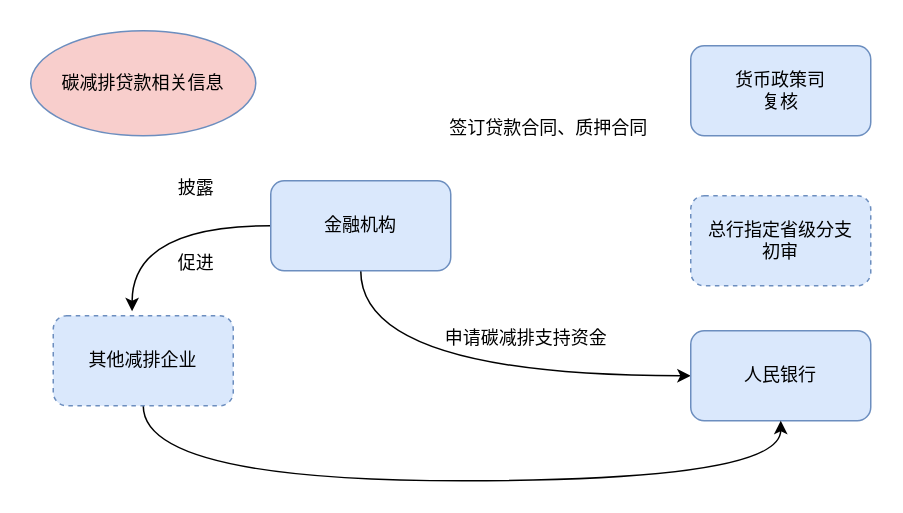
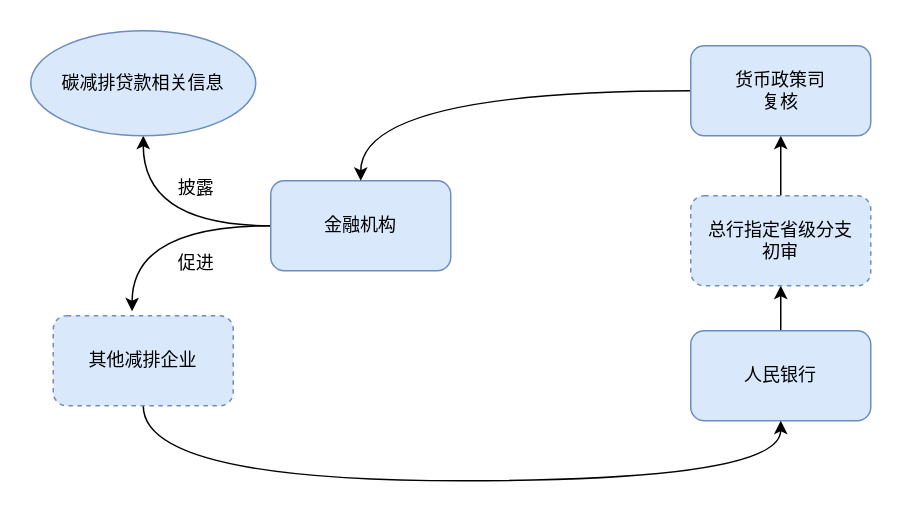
(143, 83) -> (143, 83)
none -> (513, 99)
(548, 128) -> none
none -> (781, 171)
none -> (175, 206)
none -> (781, 303)
(526, 338) -> none
(500, 363) -> none
